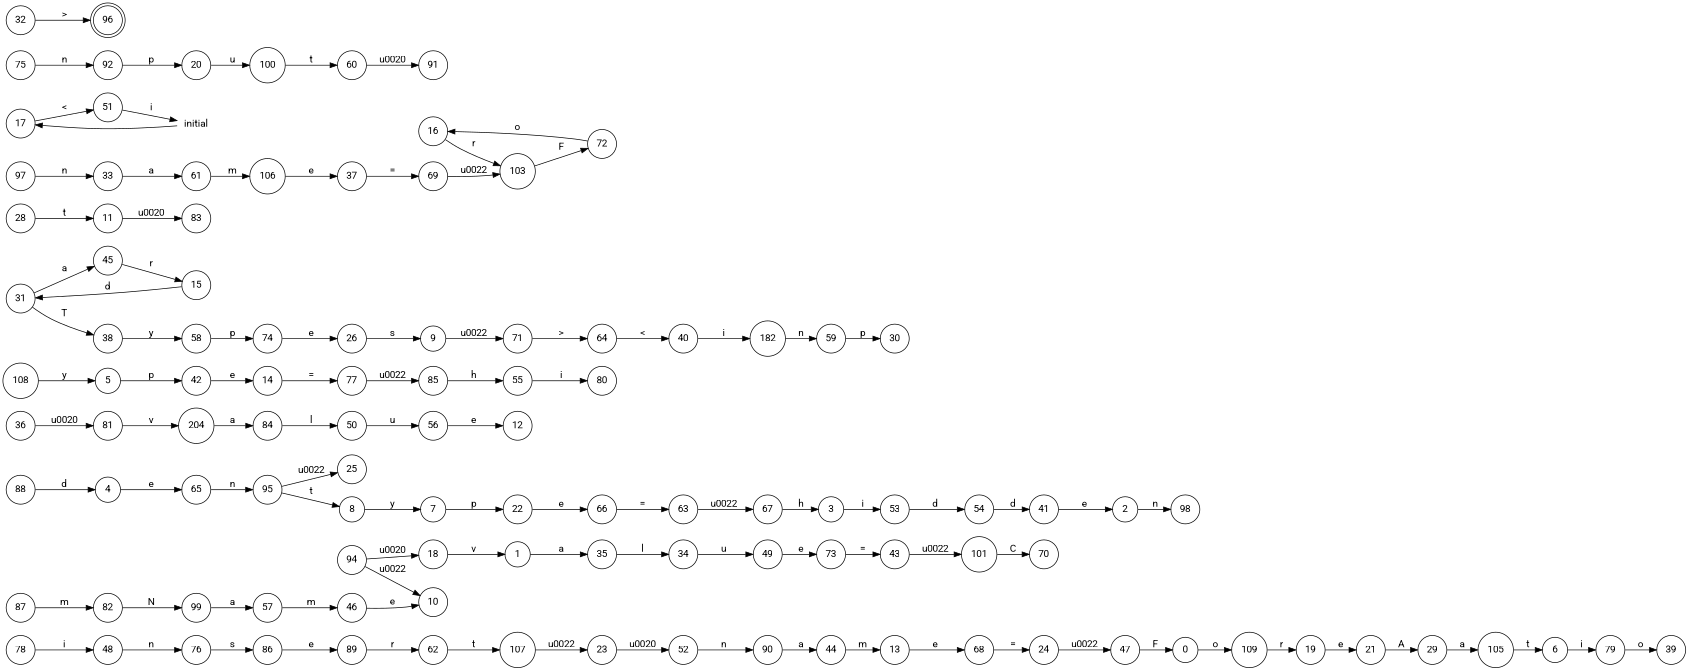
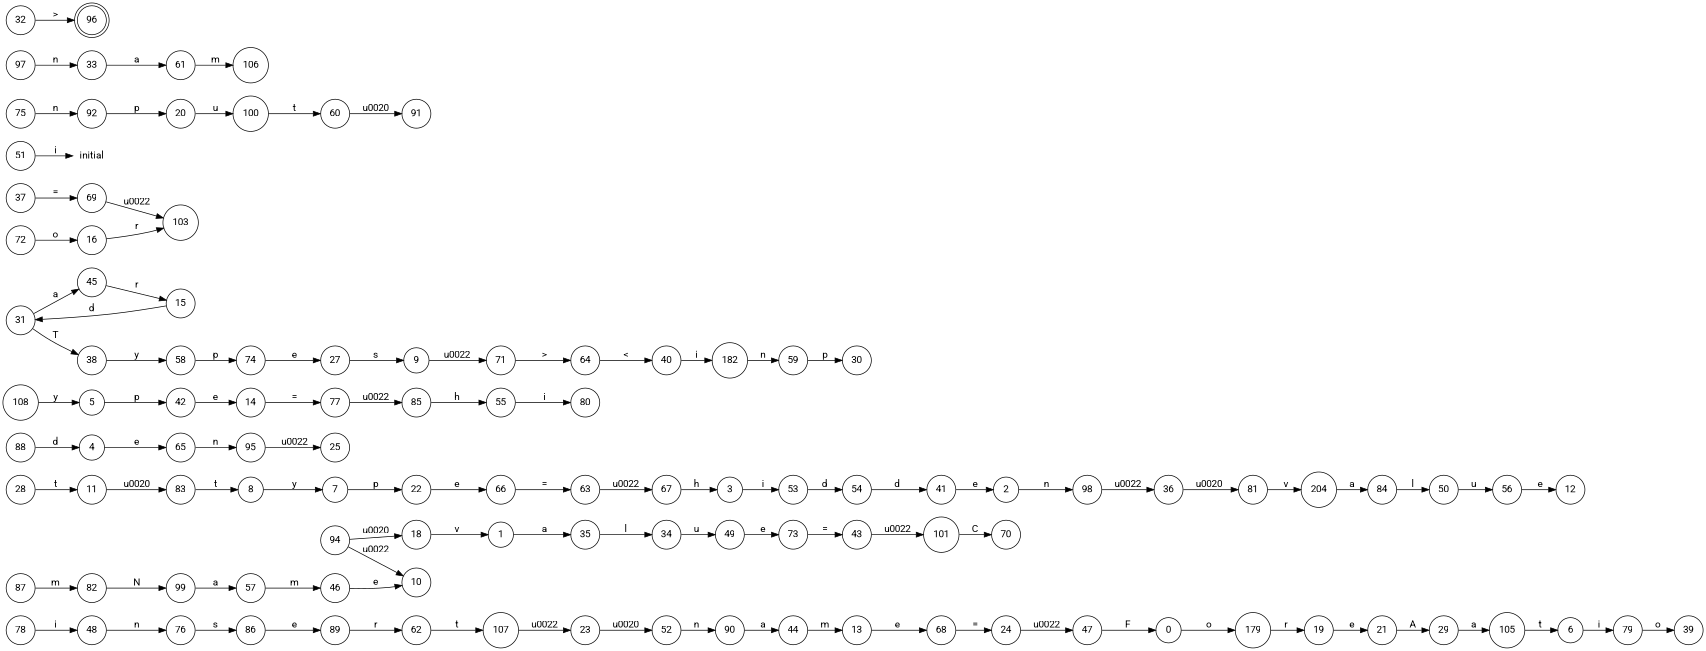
(21, 124) -> none
(558, 158) -> none
(308, 176) -> none
(352, 339) -> (335, 360)
none -> (1124, 490)
(307, 499) -> (213, 490)
(1249, 650) -> (1253, 630)
